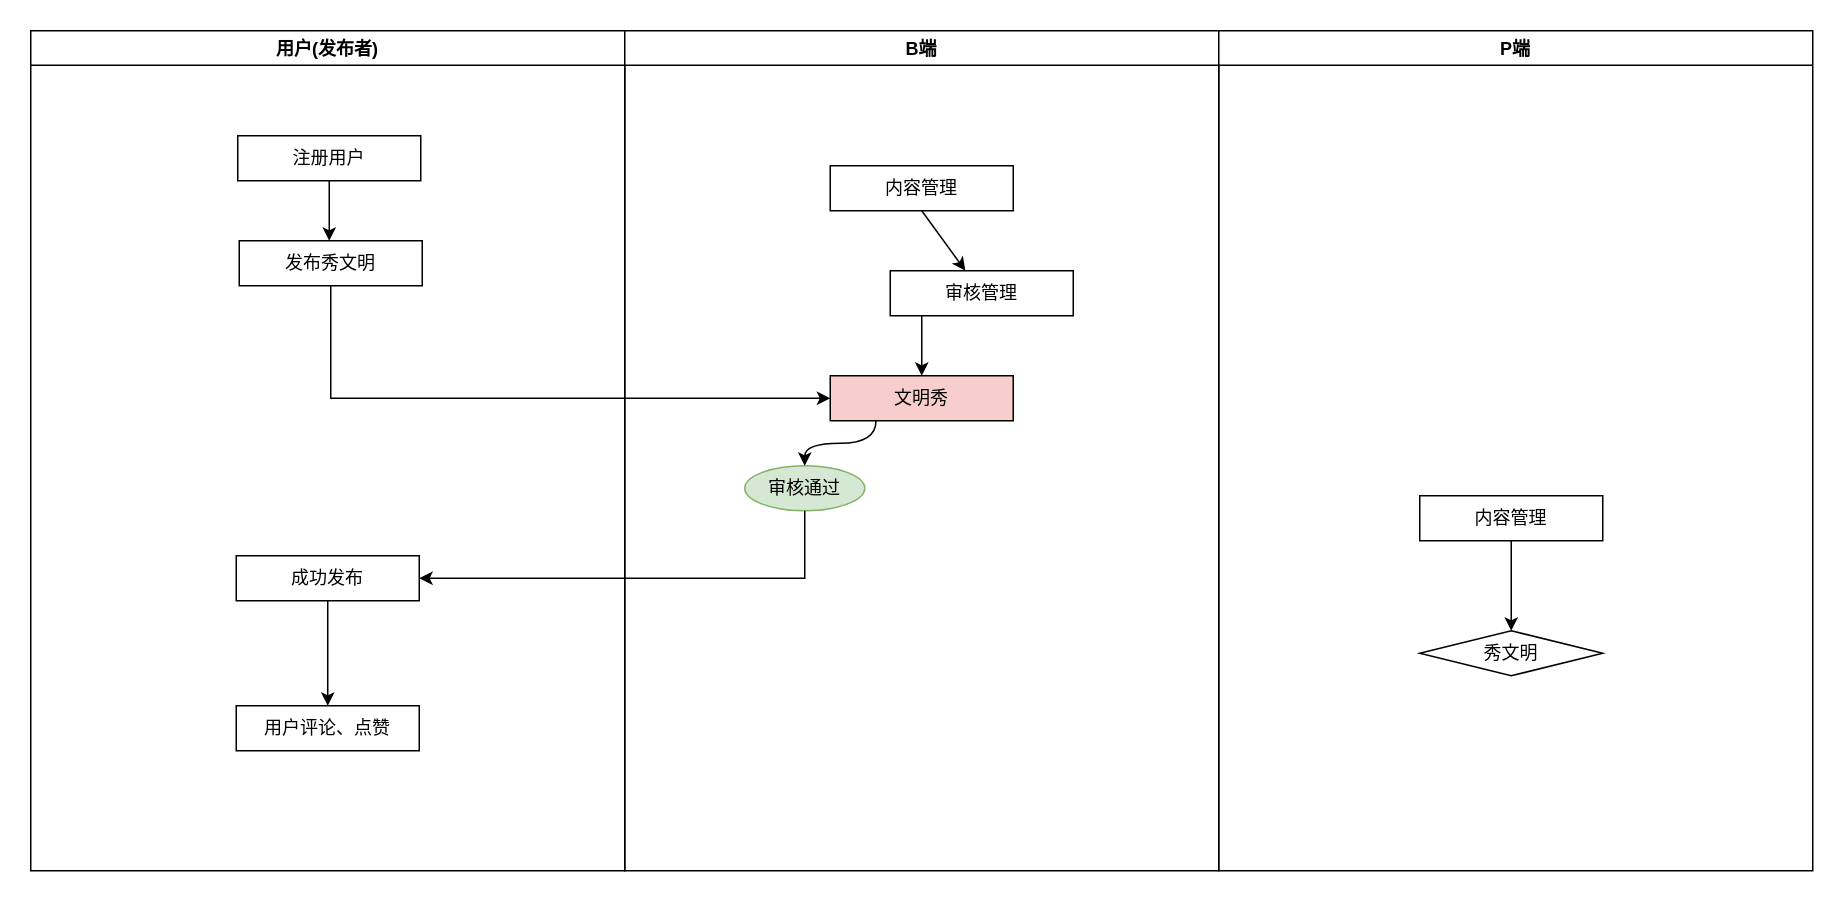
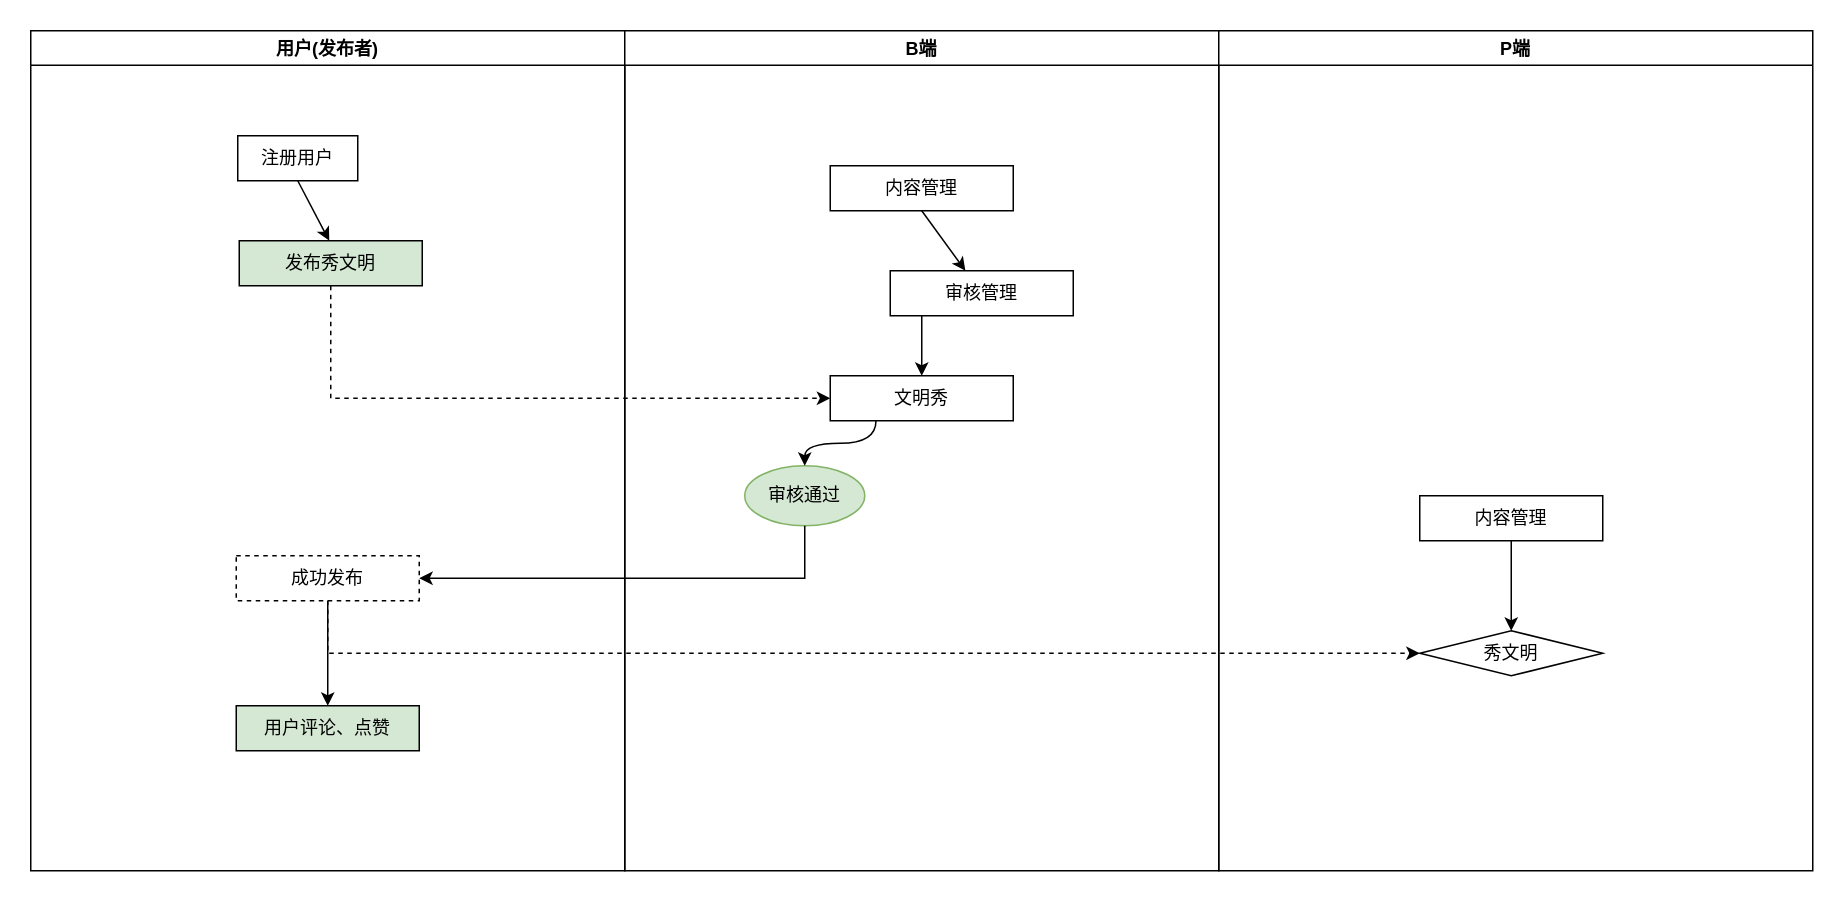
(329, 158) -> (298, 158)
(331, 263) -> (331, 263)
(520, 398) -> (520, 398)
(922, 398) -> (922, 398)
(805, 488) -> (805, 496)
(328, 578) -> (328, 578)
none -> (870, 653)
(328, 728) -> (328, 728)
